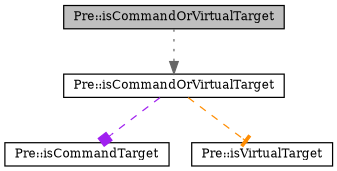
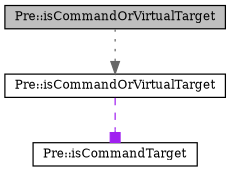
(262, 154) -> none
